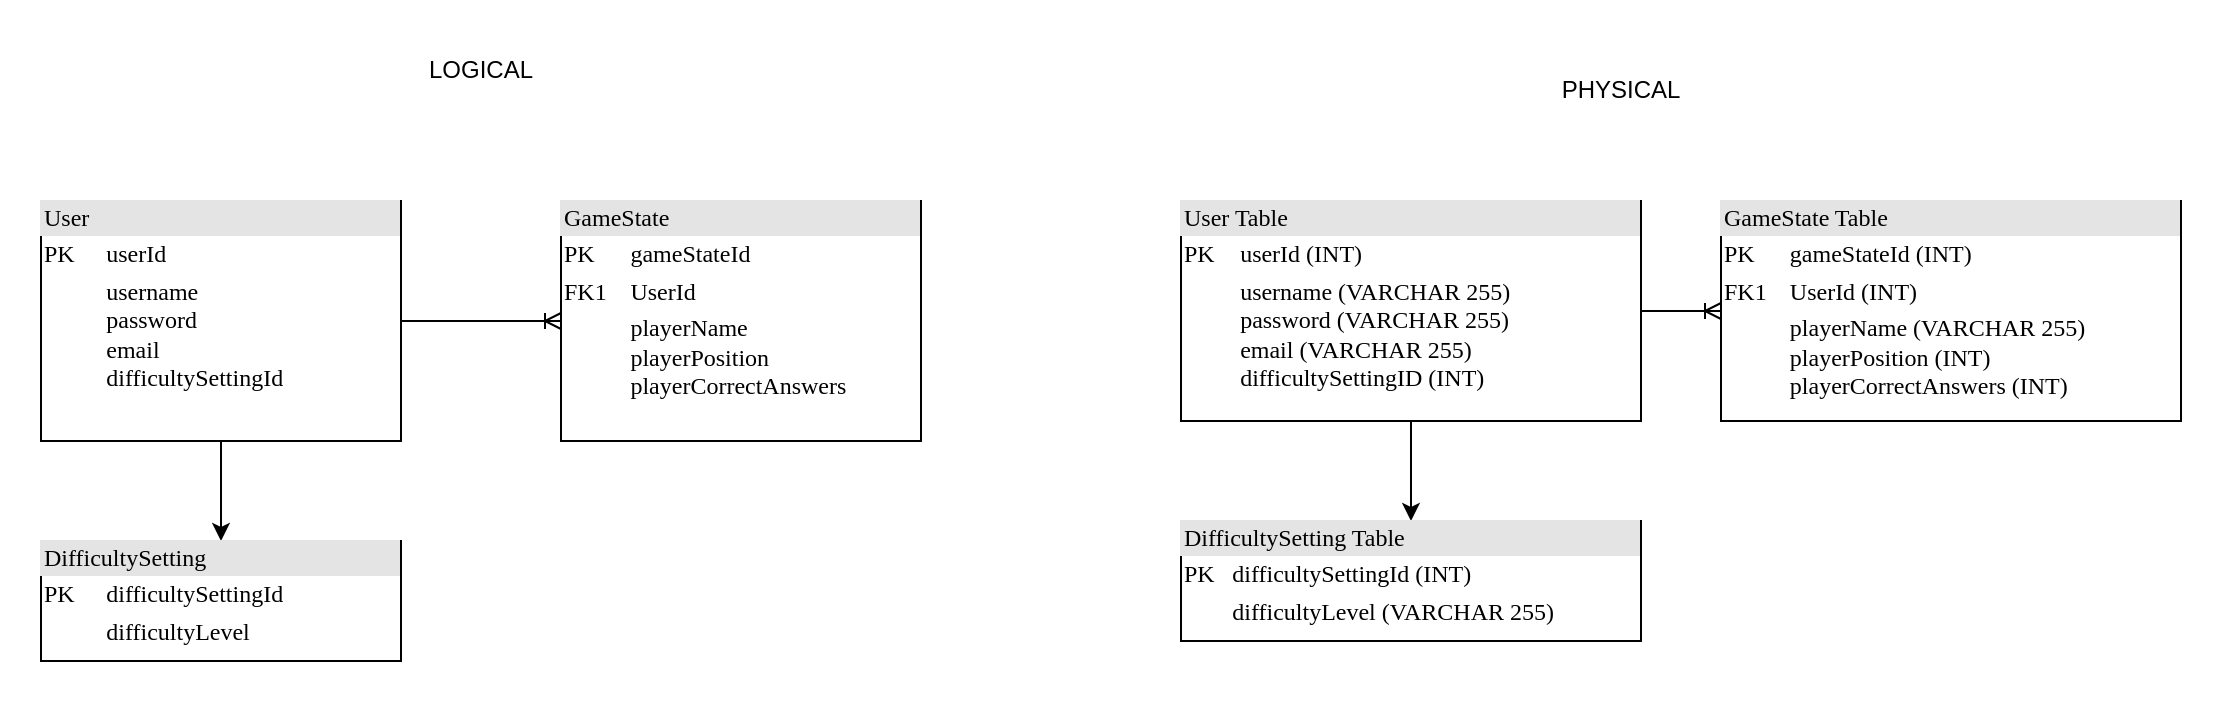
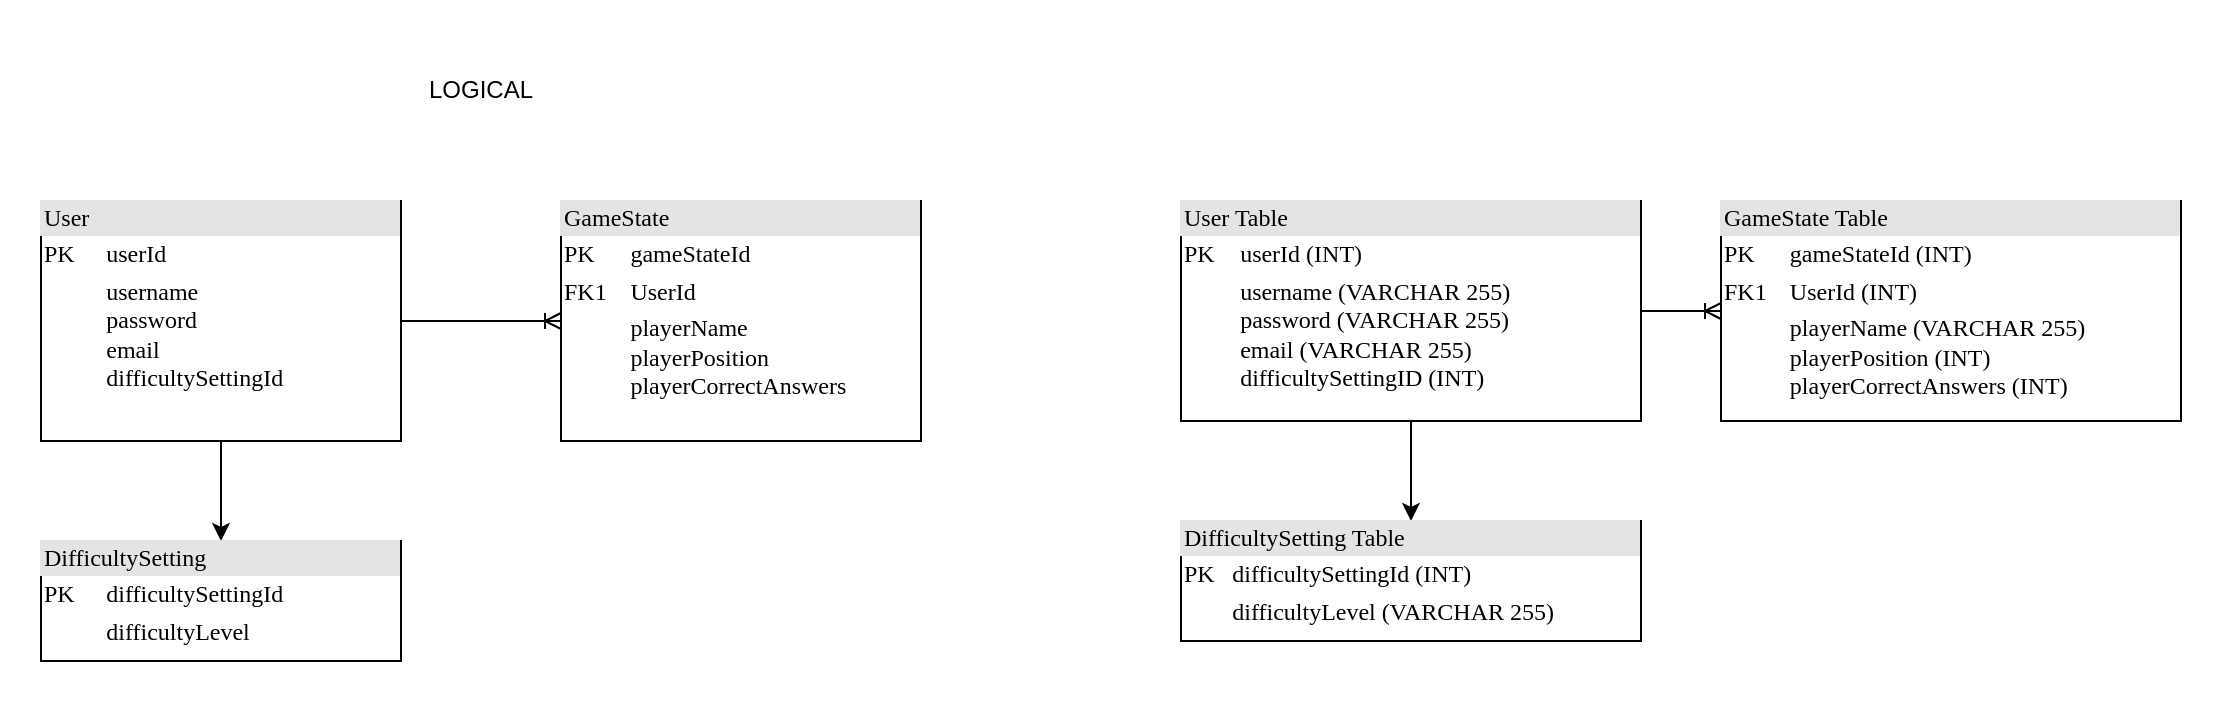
(481, 71) -> (481, 91)
(1621, 91) -> none
